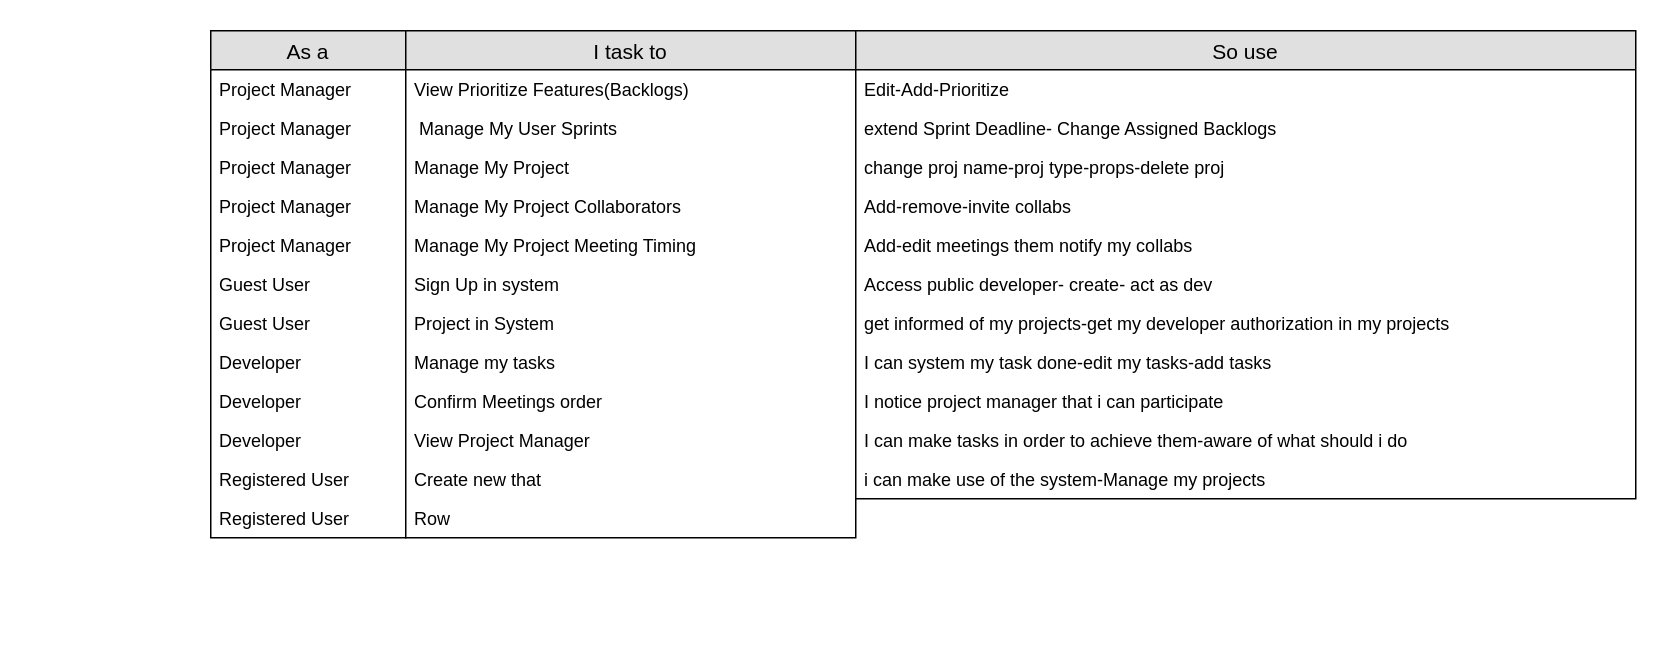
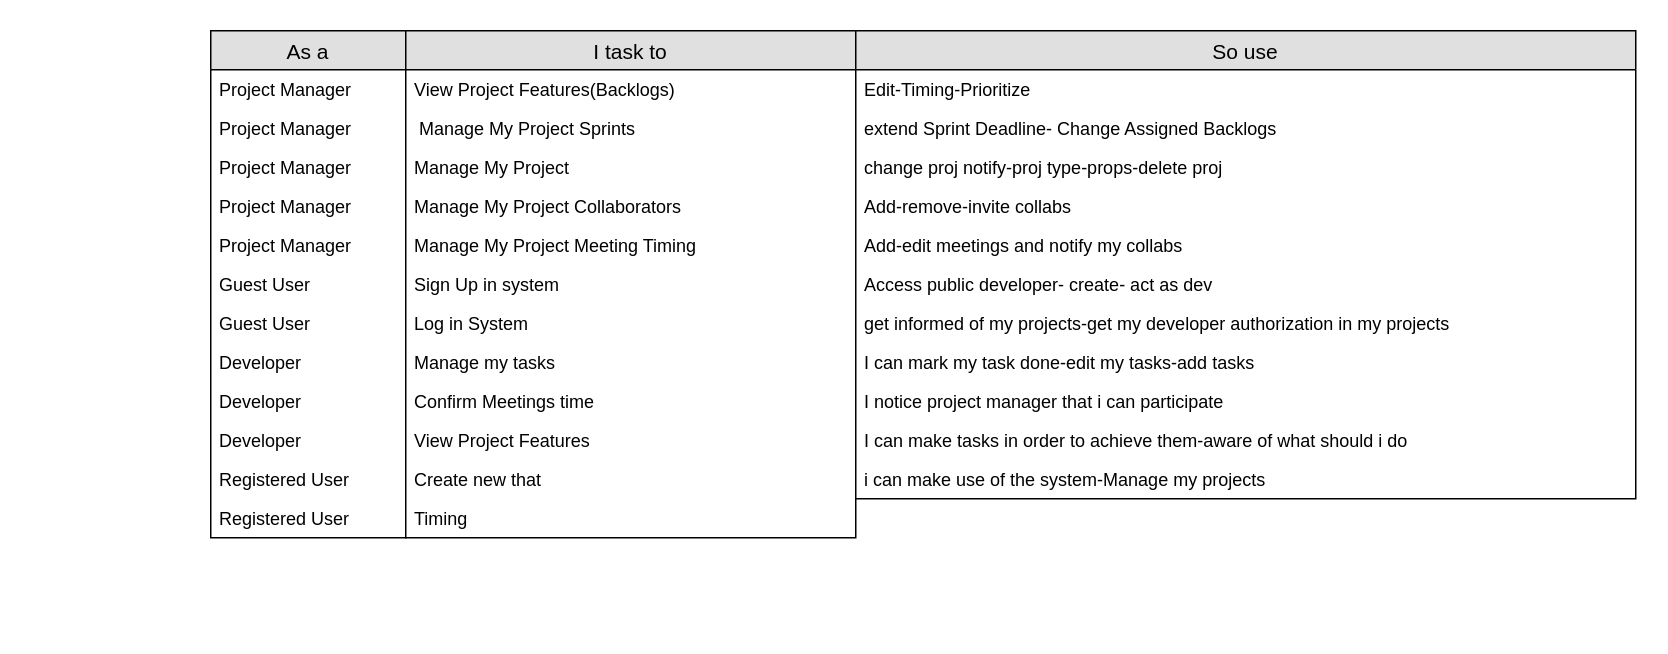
(569, 90) -> (561, 90)
(950, 90) -> (961, 90)
(516, 129) -> (531, 129)
(1074, 168) -> (1082, 168)
(1042, 246) -> (1037, 246)
(493, 324) -> (473, 324)
(1090, 363) -> (1080, 363)
(516, 402) -> (508, 402)
(508, 441) -> (513, 441)
(429, 519) -> (440, 519)
